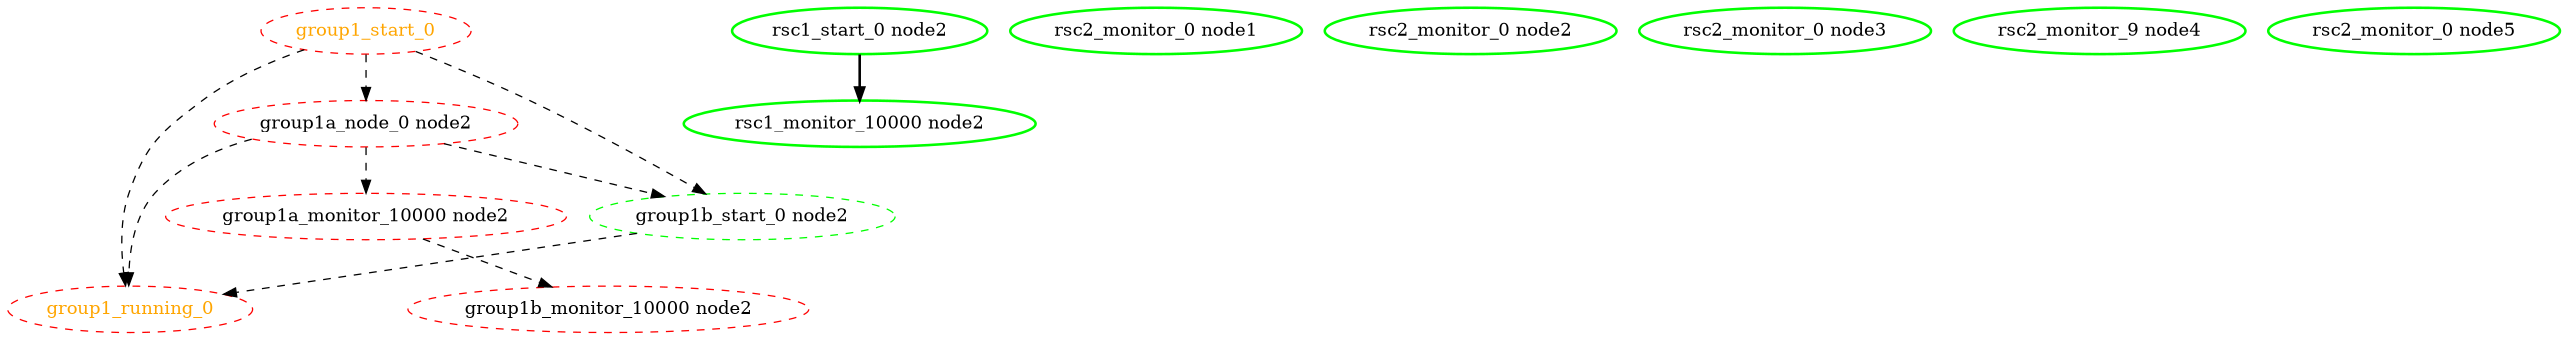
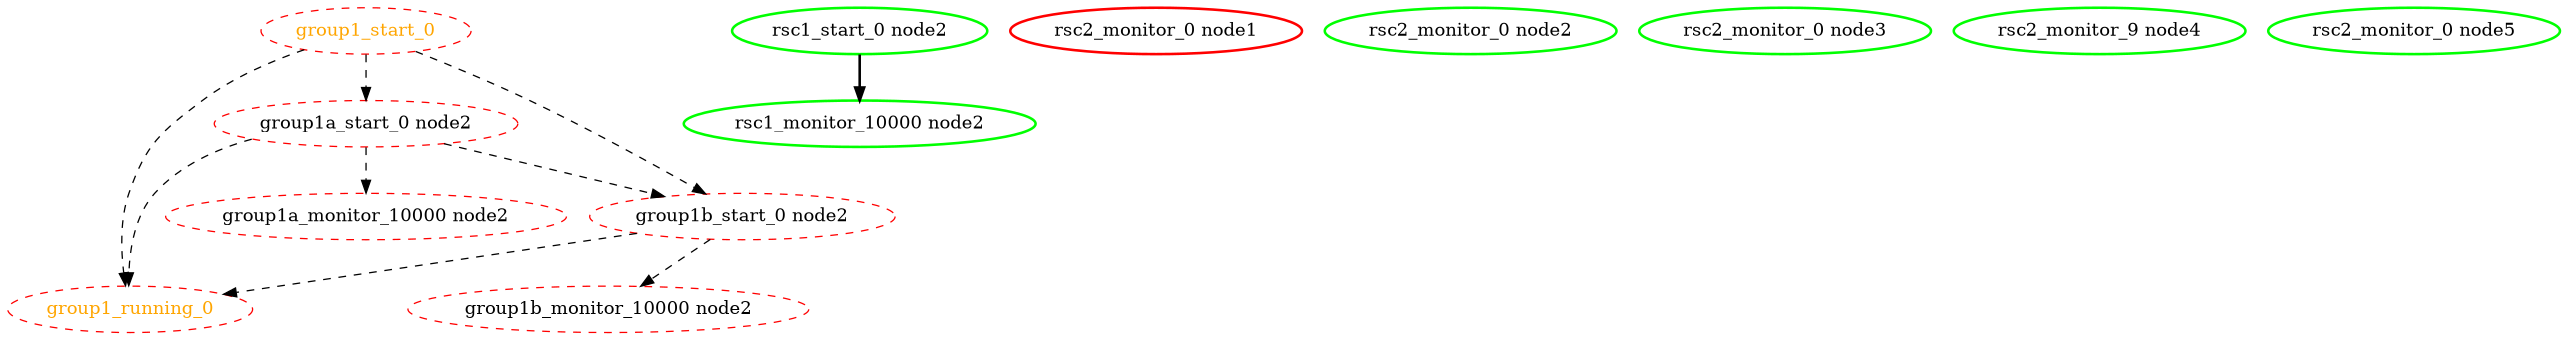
(1156, 31) -> (1156, 31)
(366, 124) -> (366, 124)
(742, 217) -> (742, 217)
(490, 264) -> (681, 259)
